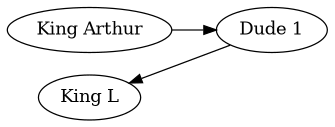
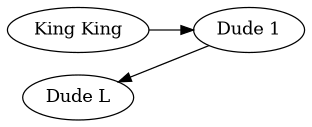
(90, 30) -> (78, 30)
(90, 98) -> (78, 98)
